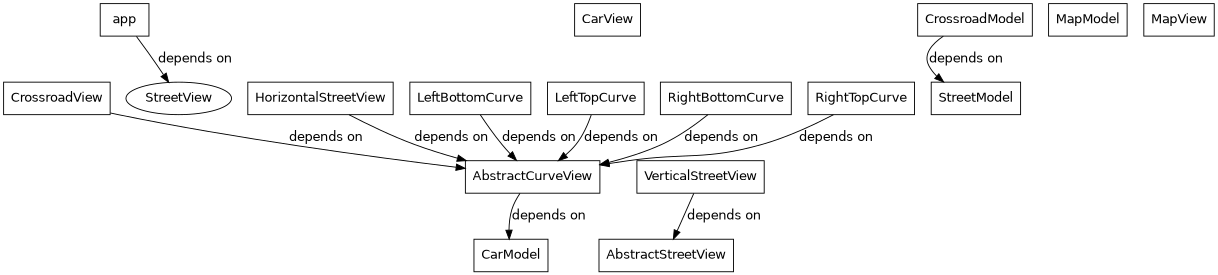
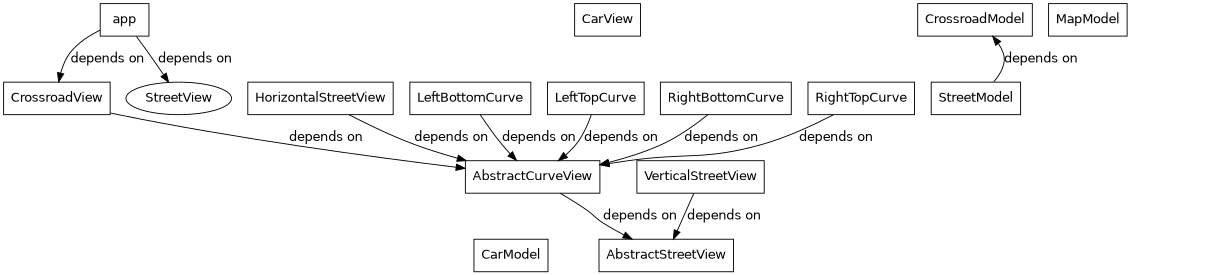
(1179, 20) -> none
none -> (75, 47)
(928, 54) -> (1004, 64)
(511, 211) -> (592, 214)
